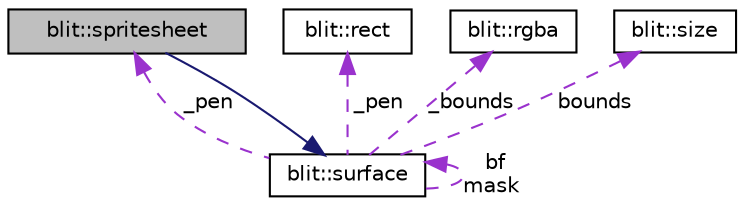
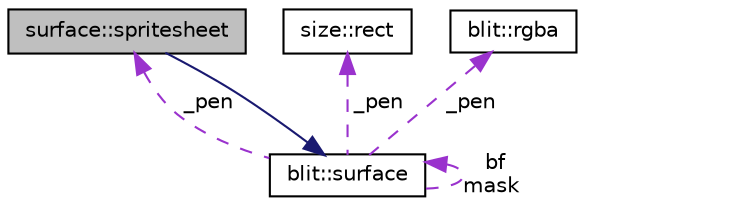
(127, 31) -> (127, 31)
(348, 31) -> (348, 31)
(675, 31) -> none
(468, 103) -> (468, 103)
